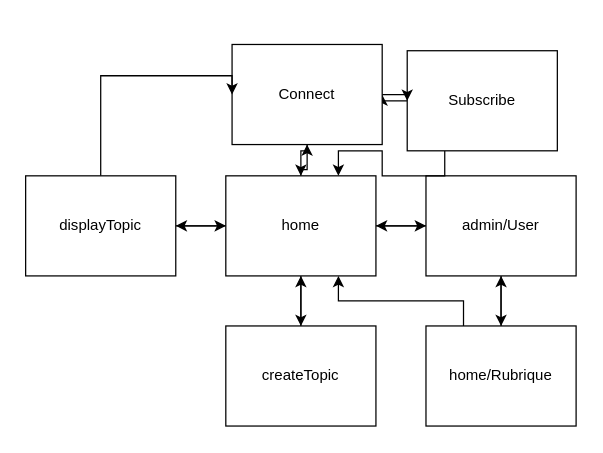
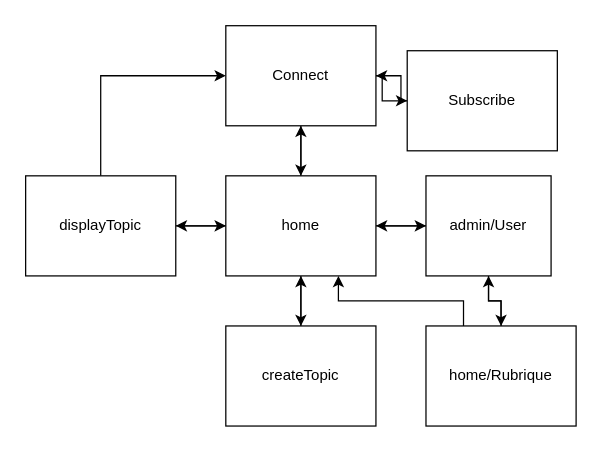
(307, 94) -> (301, 76)
(382, 156) -> none
(501, 226) -> (488, 226)
